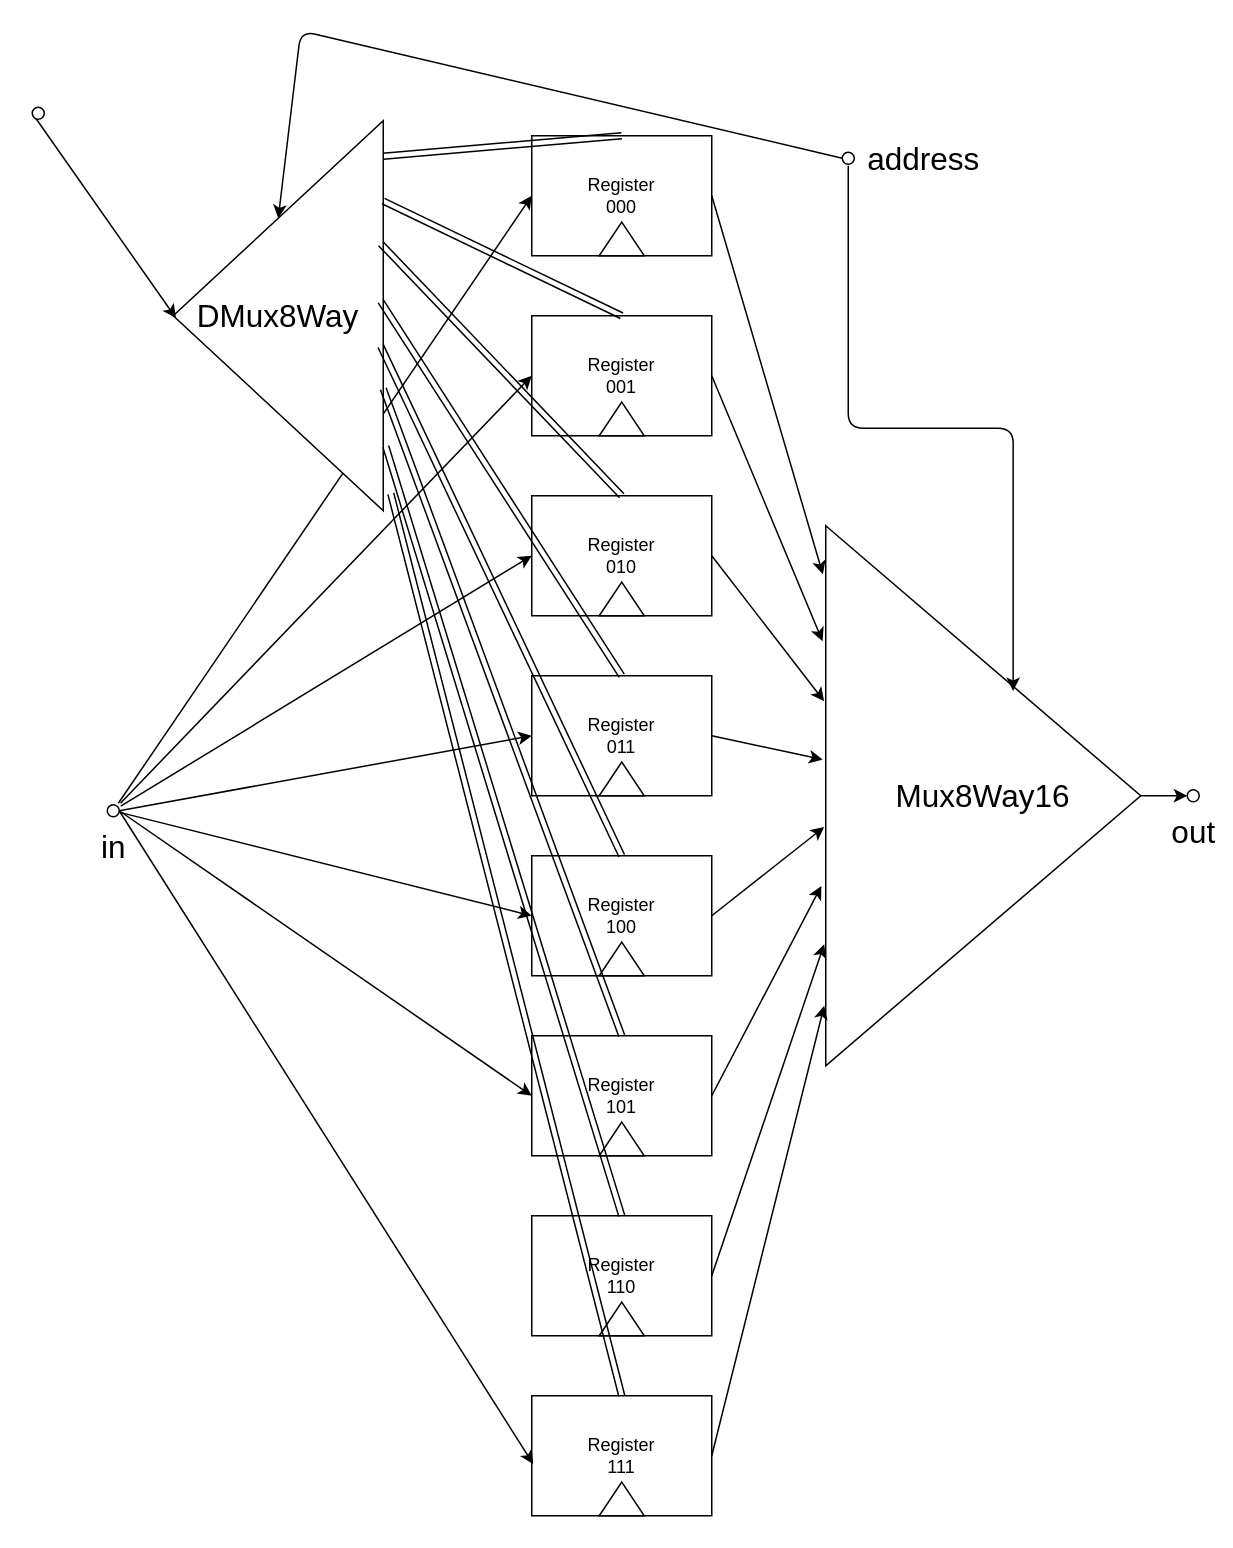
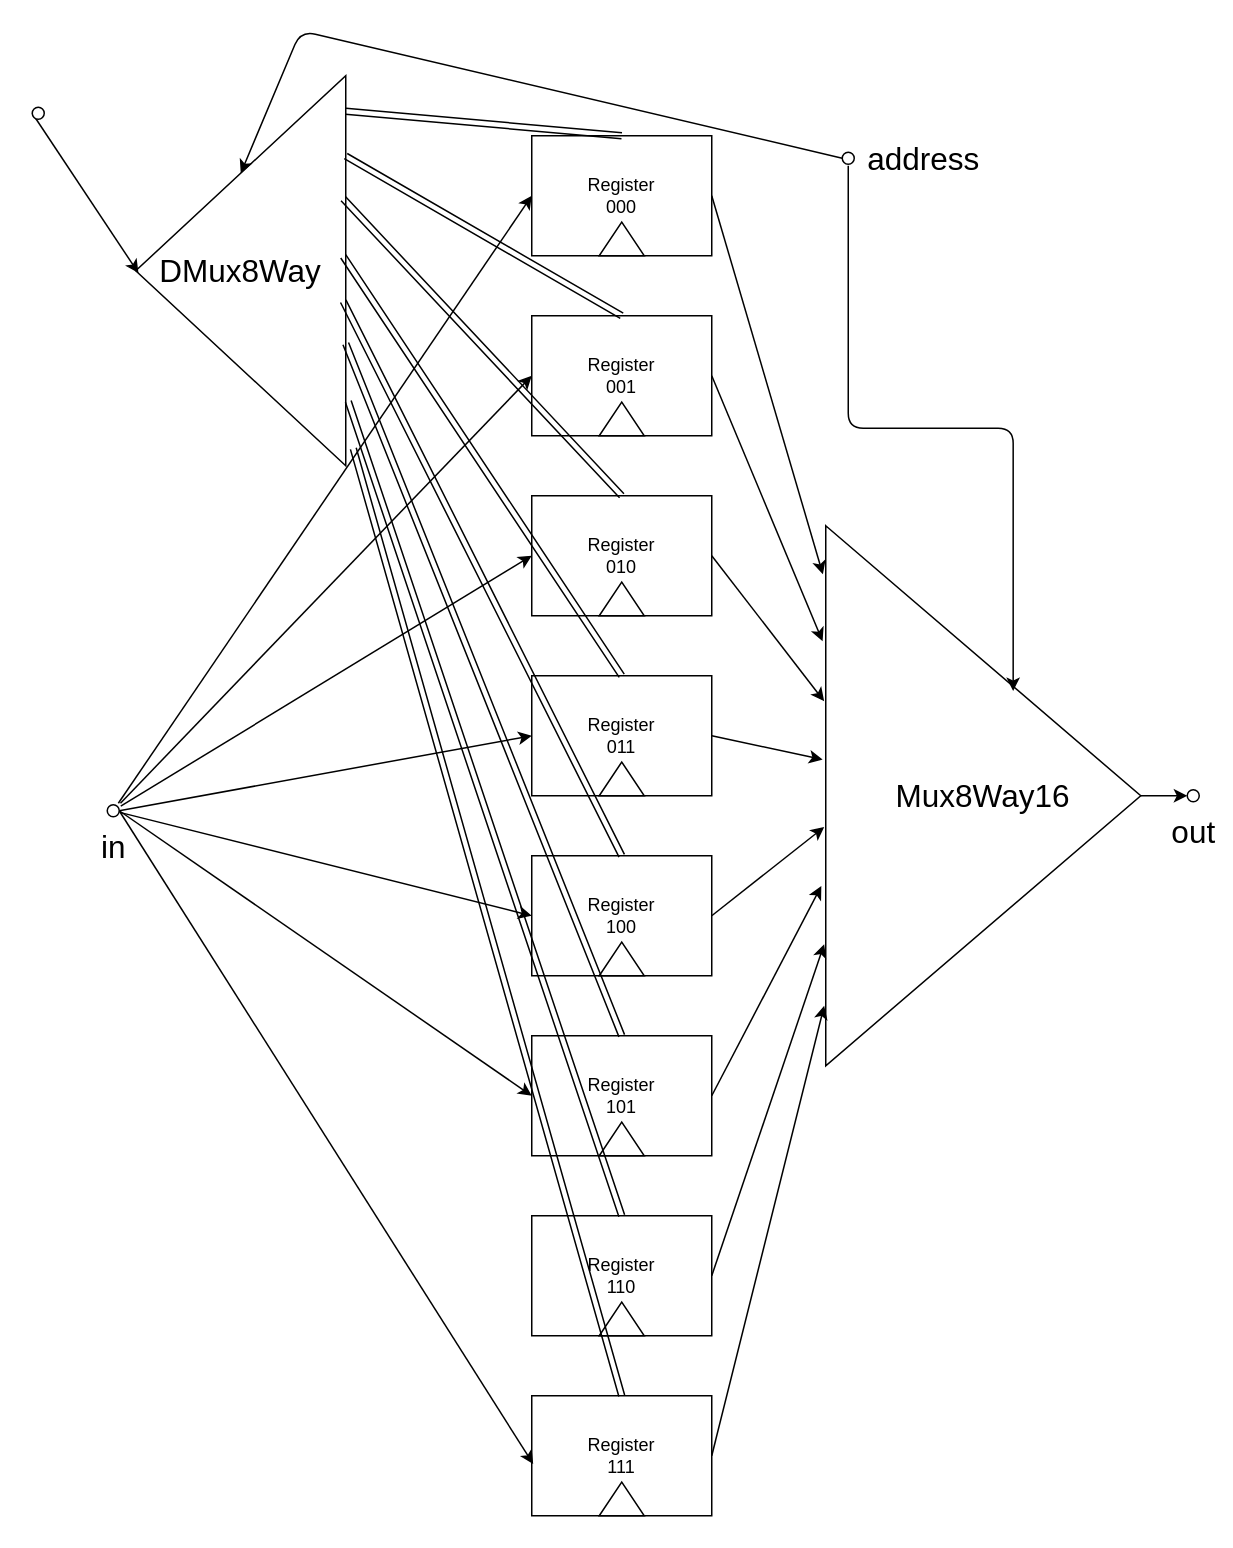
(278, 316) -> (241, 271)
